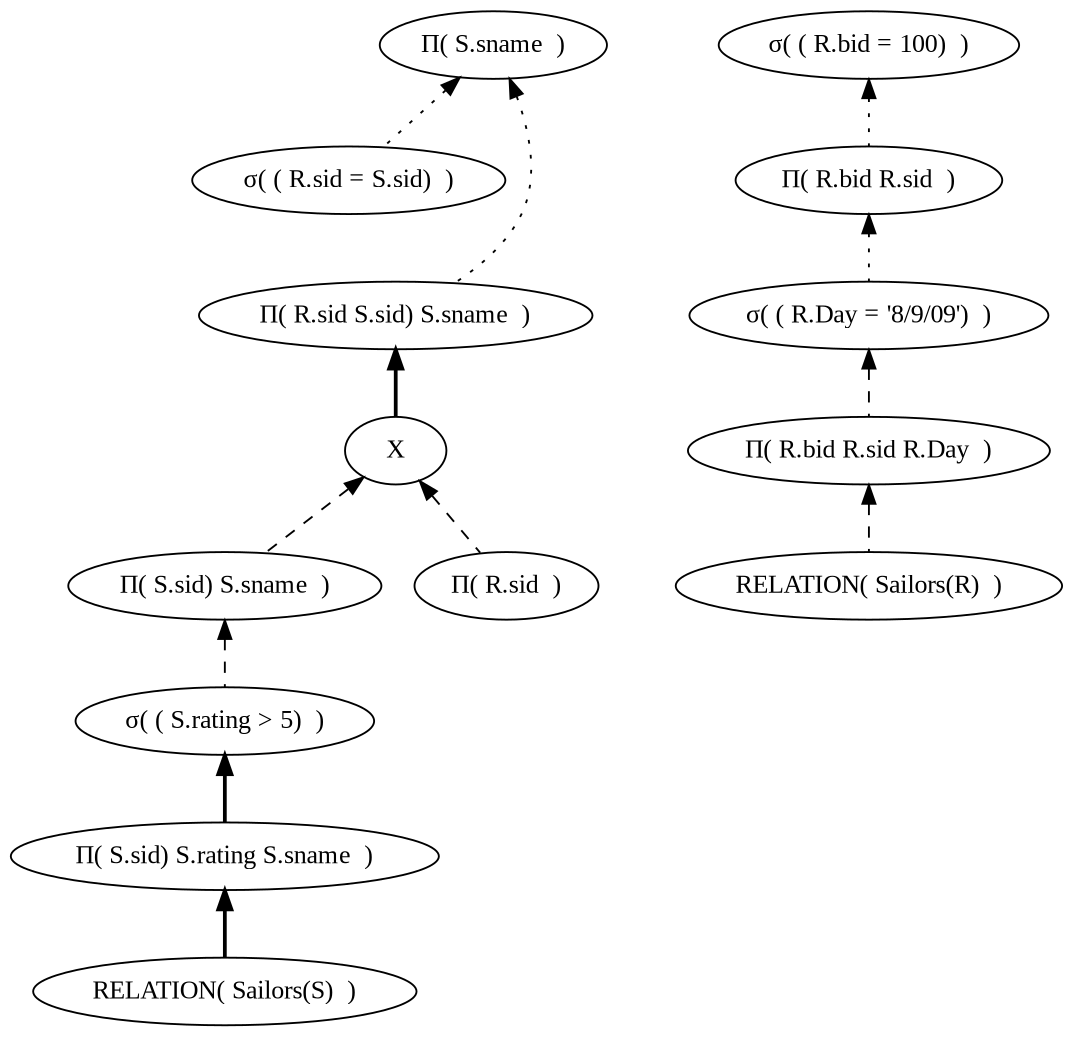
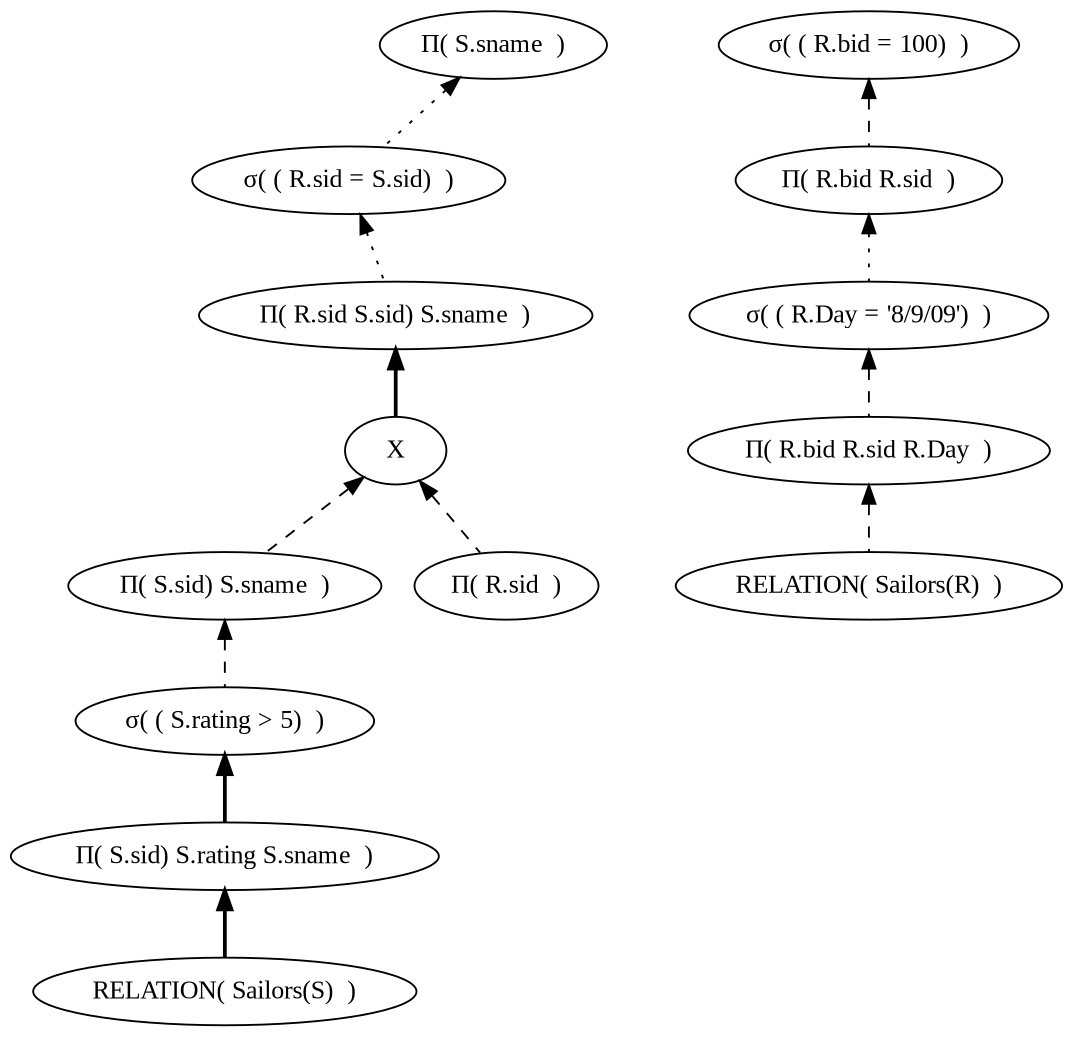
(869, 122) -> (869, 122)
(526, 203) -> (375, 257)
